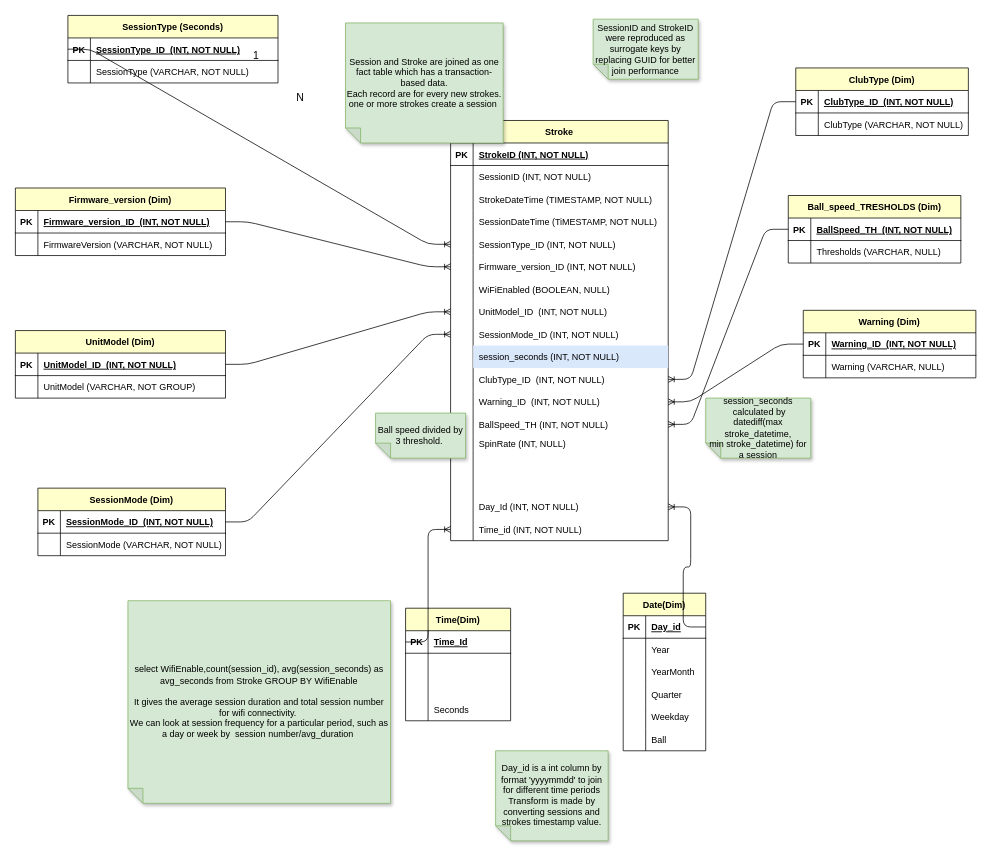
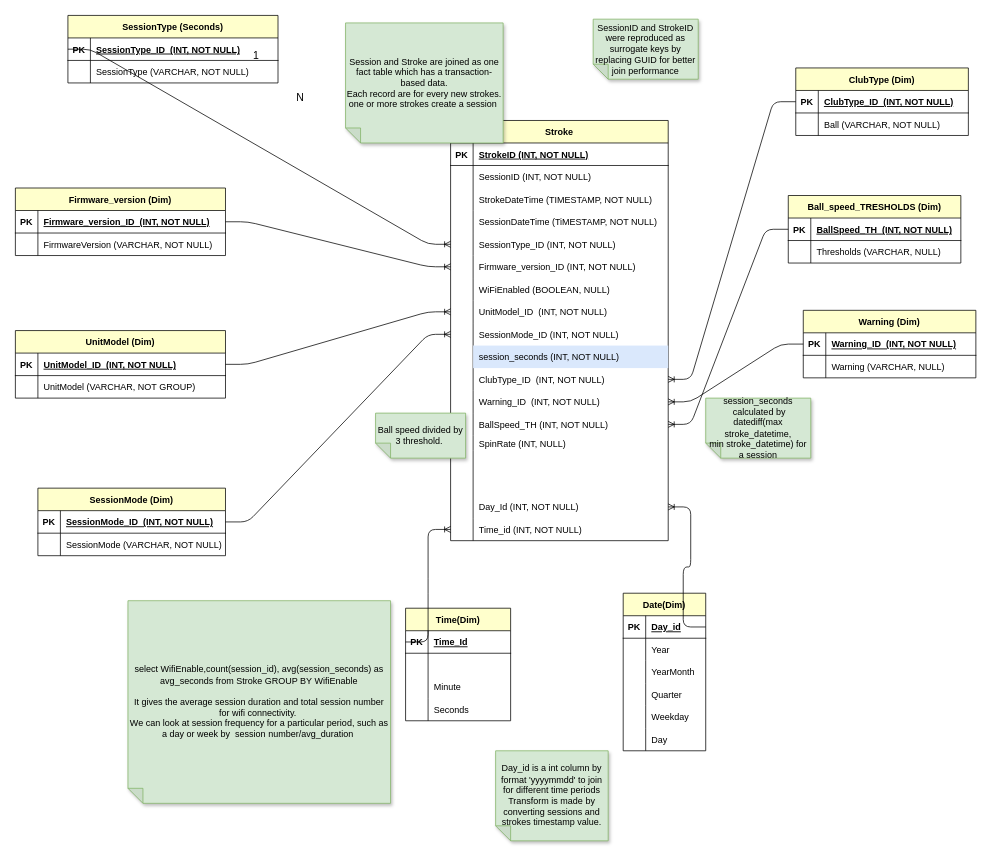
(889, 125) -> (878, 125)
none -> (469, 687)
(659, 740) -> (659, 740)
